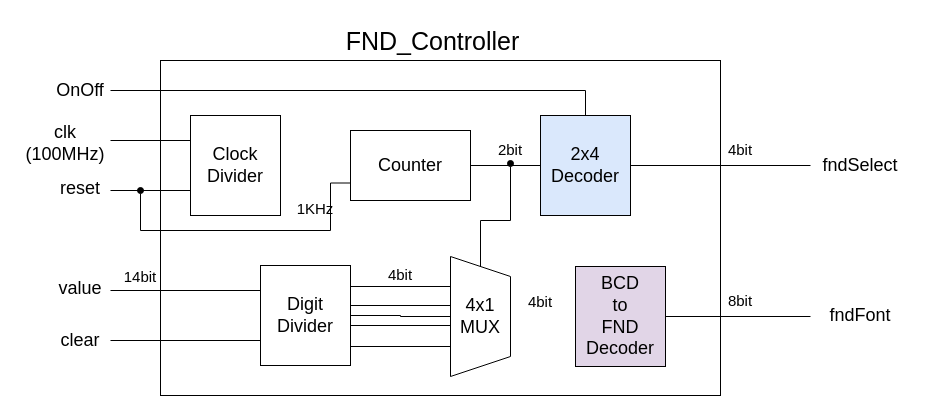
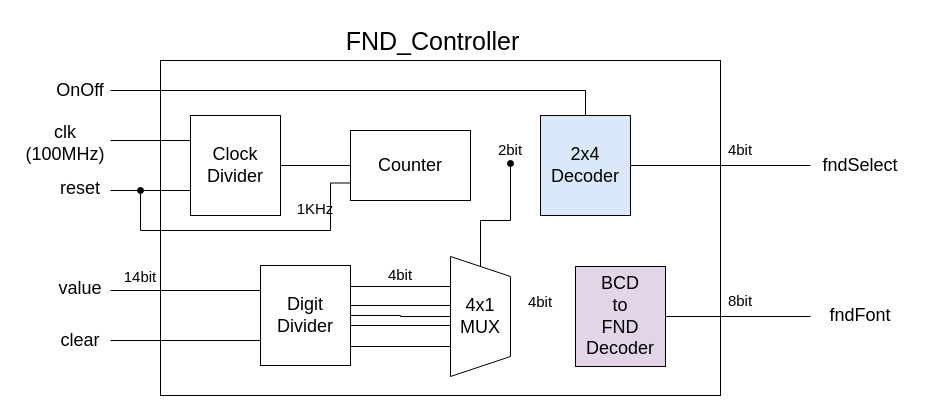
none -> (316, 166)
(506, 166) -> none
